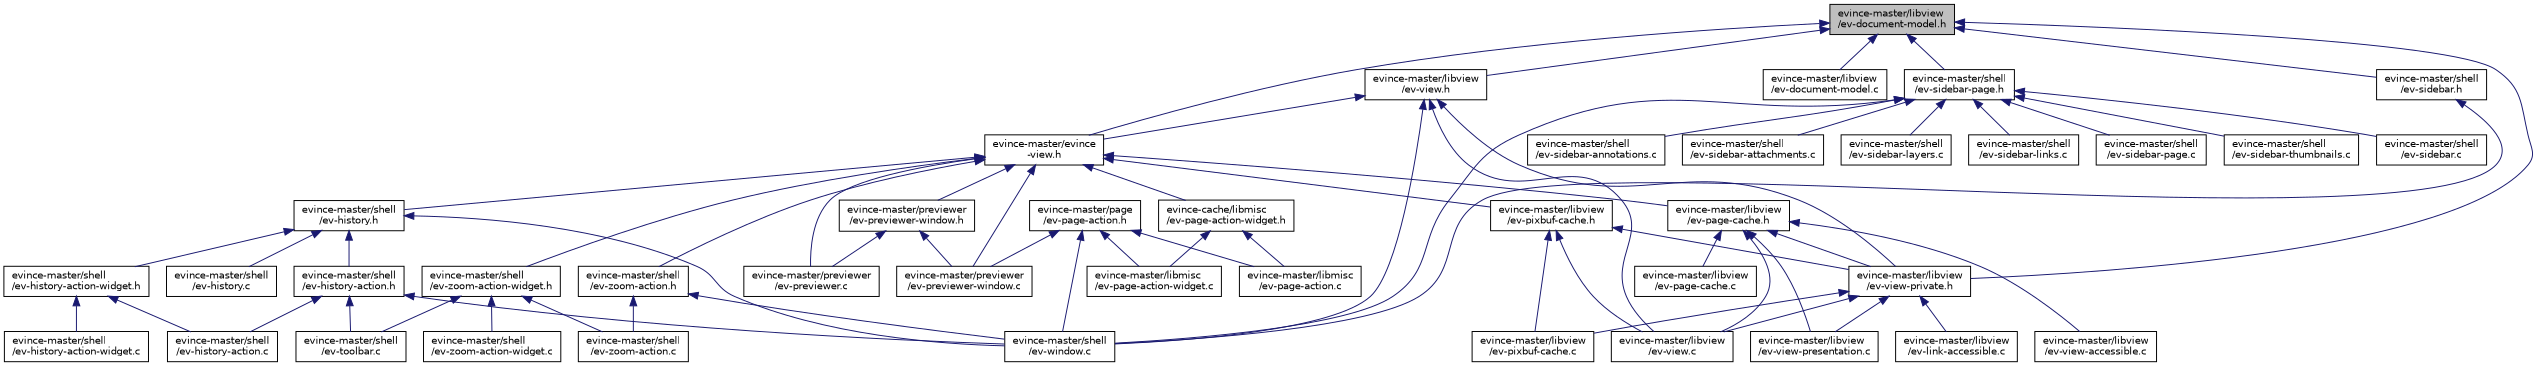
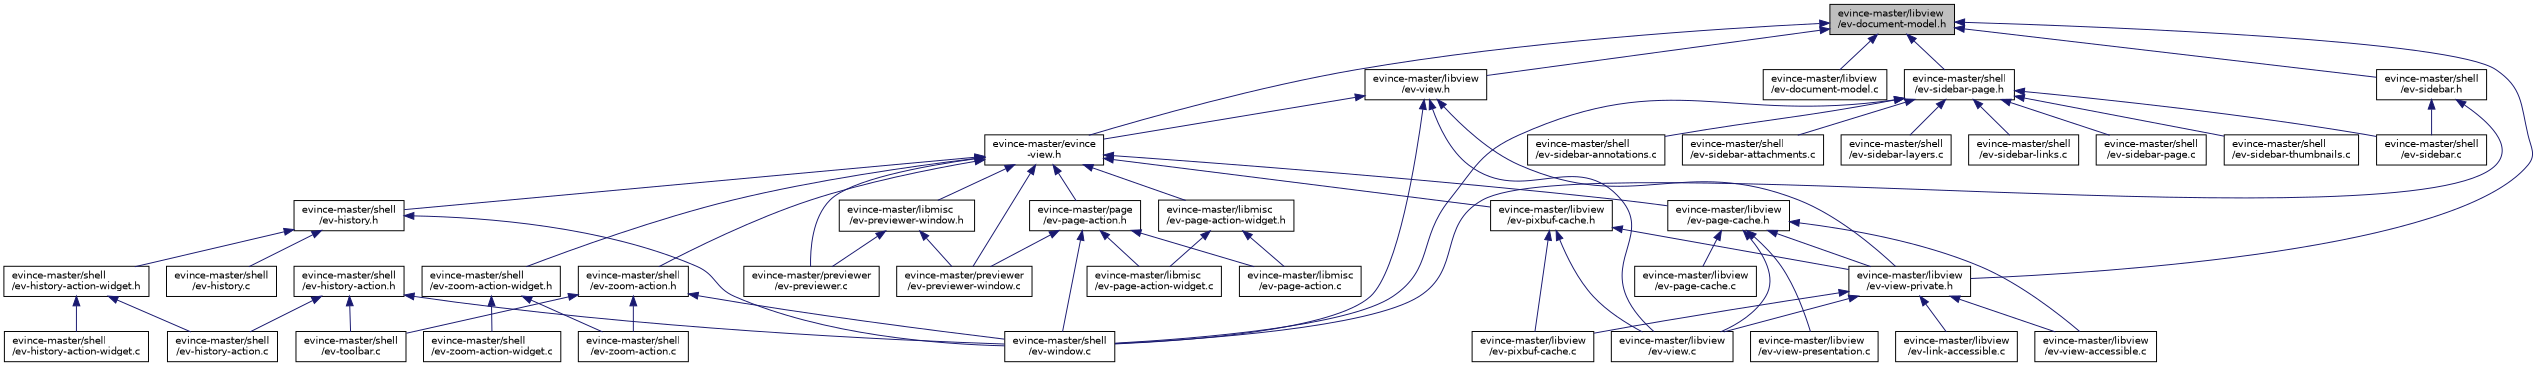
none -> (2432, 122)
none -> (1067, 187)
(907, 216) -> (907, 216)
(1226, 216) -> (1226, 216)
(349, 253) -> none
(417, 316) -> (483, 316)
(1858, 317) -> (2007, 316)
